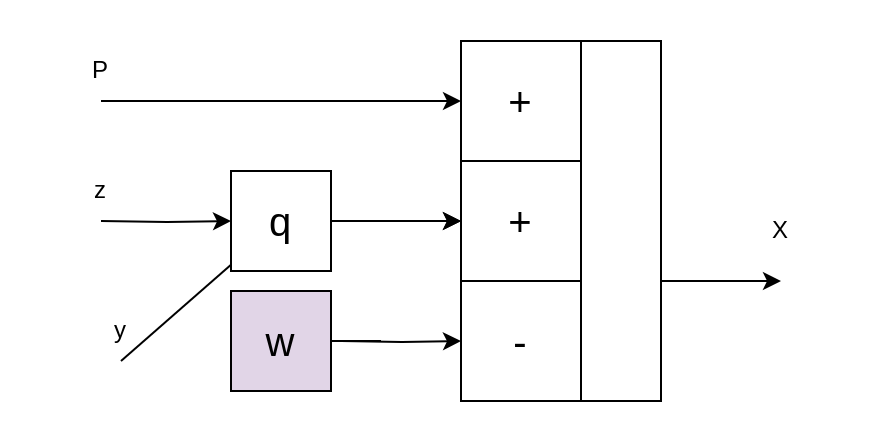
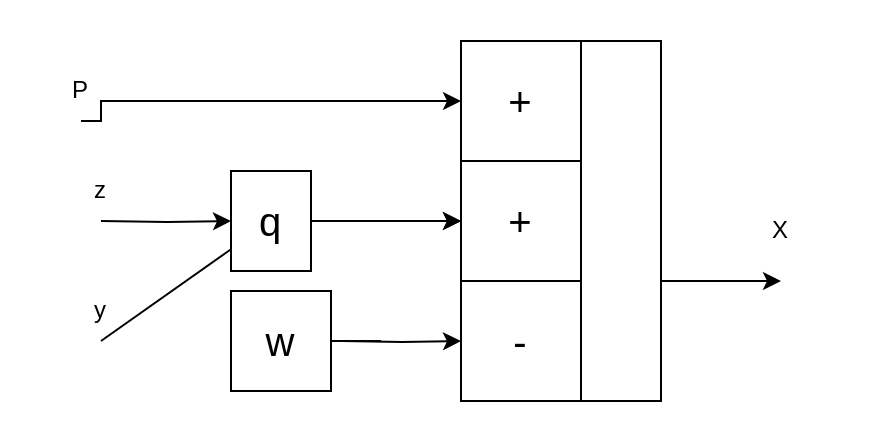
(101, 71) -> (81, 91)
(281, 221) -> (271, 221)
(121, 331) -> (101, 311)
(281, 341) -> (281, 341)
